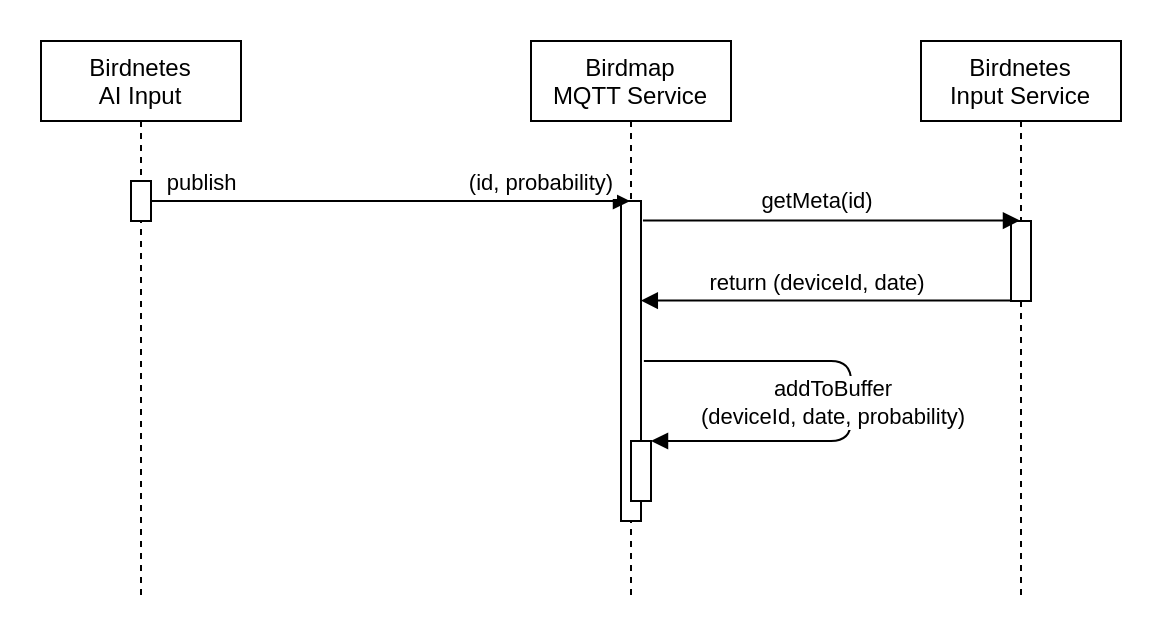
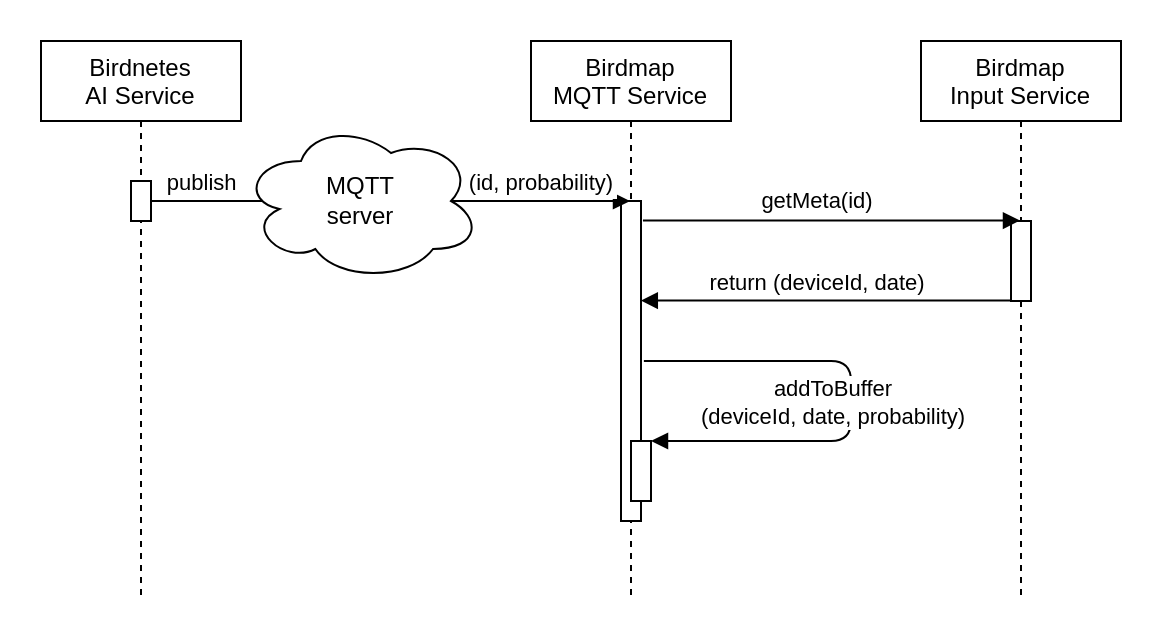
(140, 68) -> (140, 68)
(1020, 68) -> (1020, 68)
none -> (361, 201)
